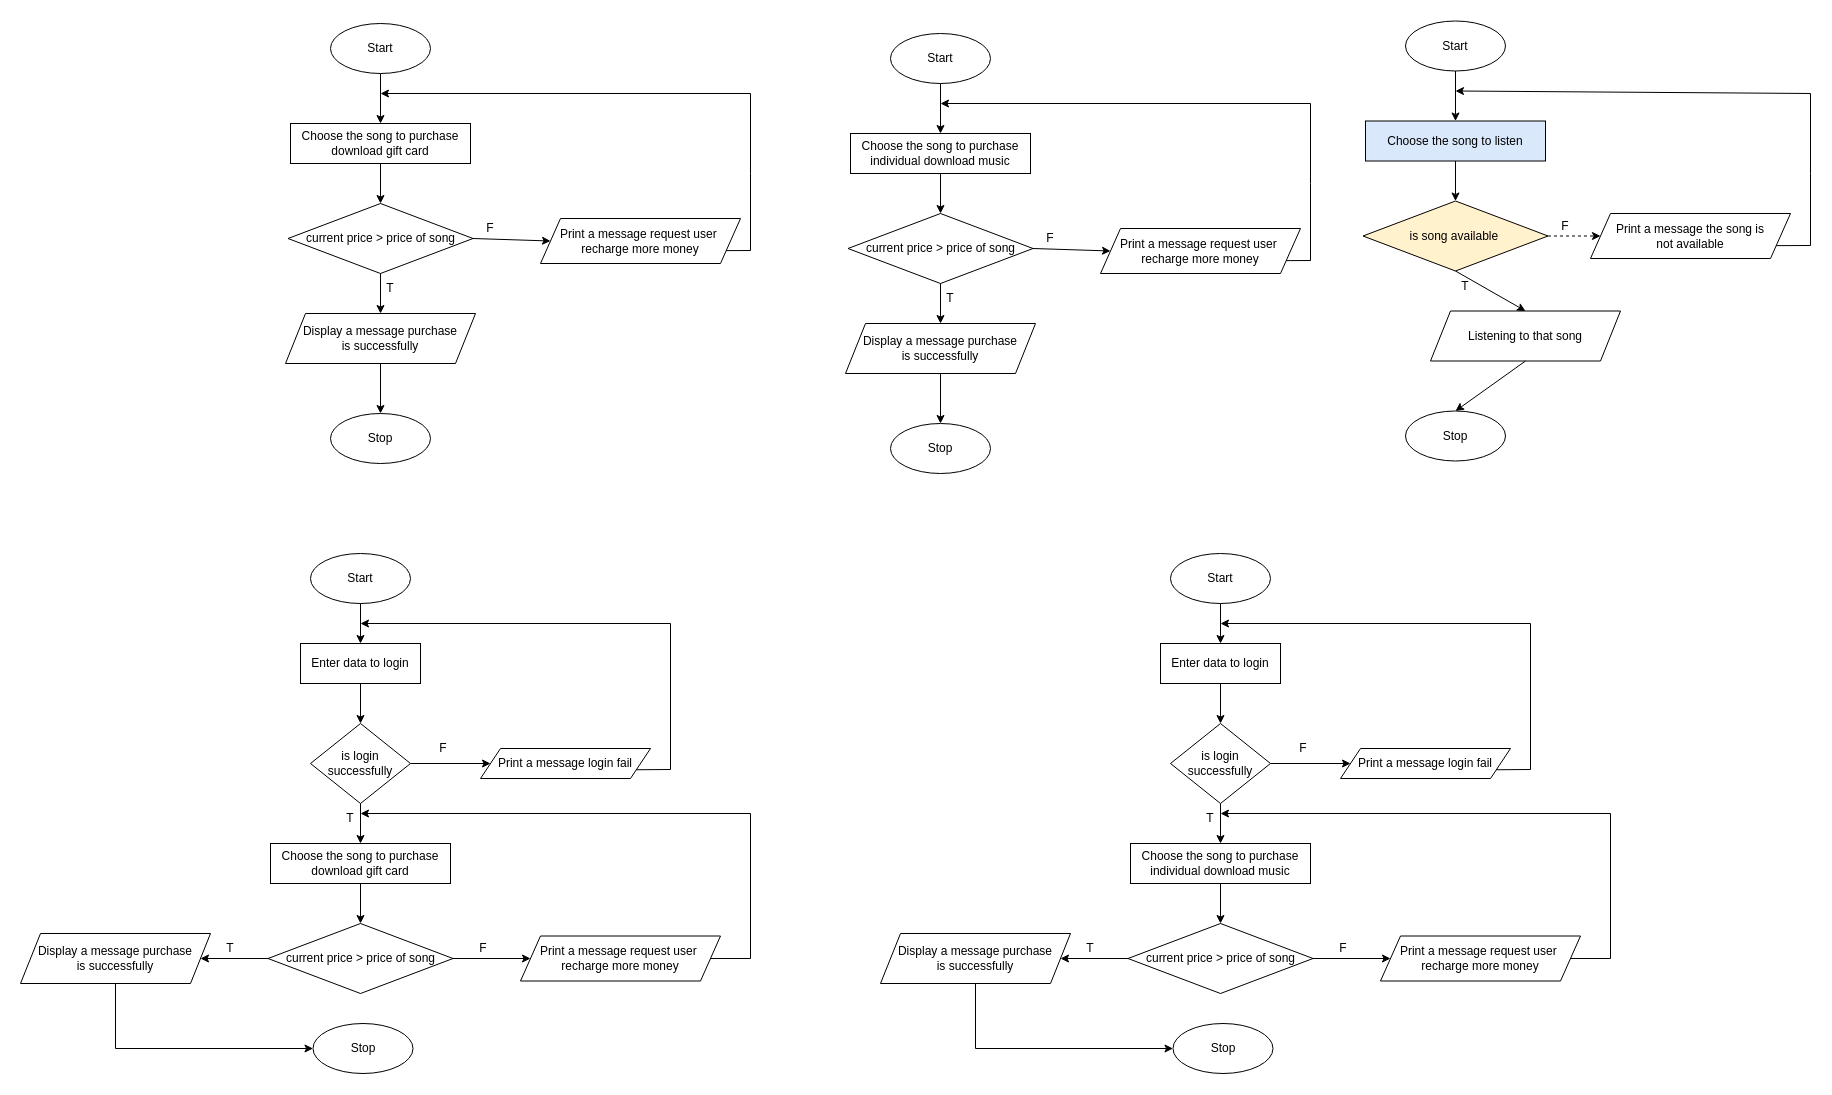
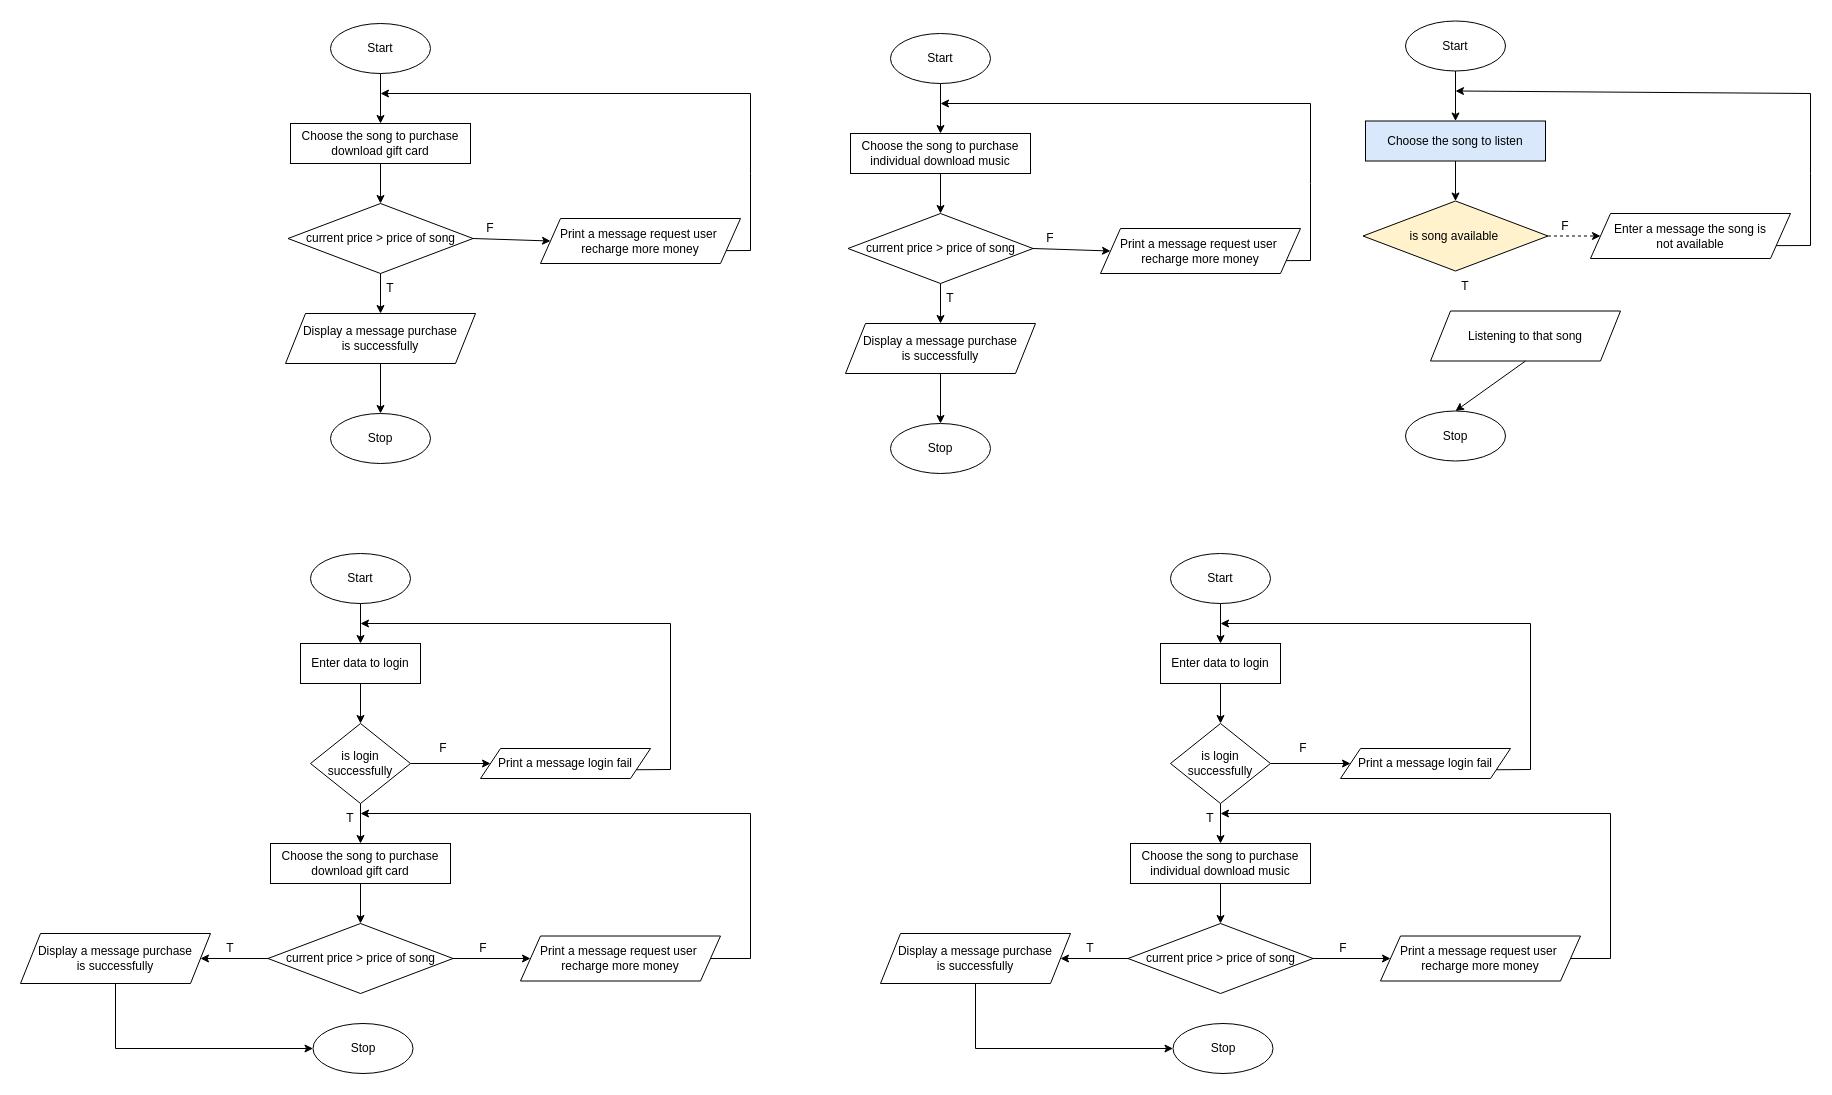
(1691, 237) -> (1691, 237)
(1488, 289) -> none
